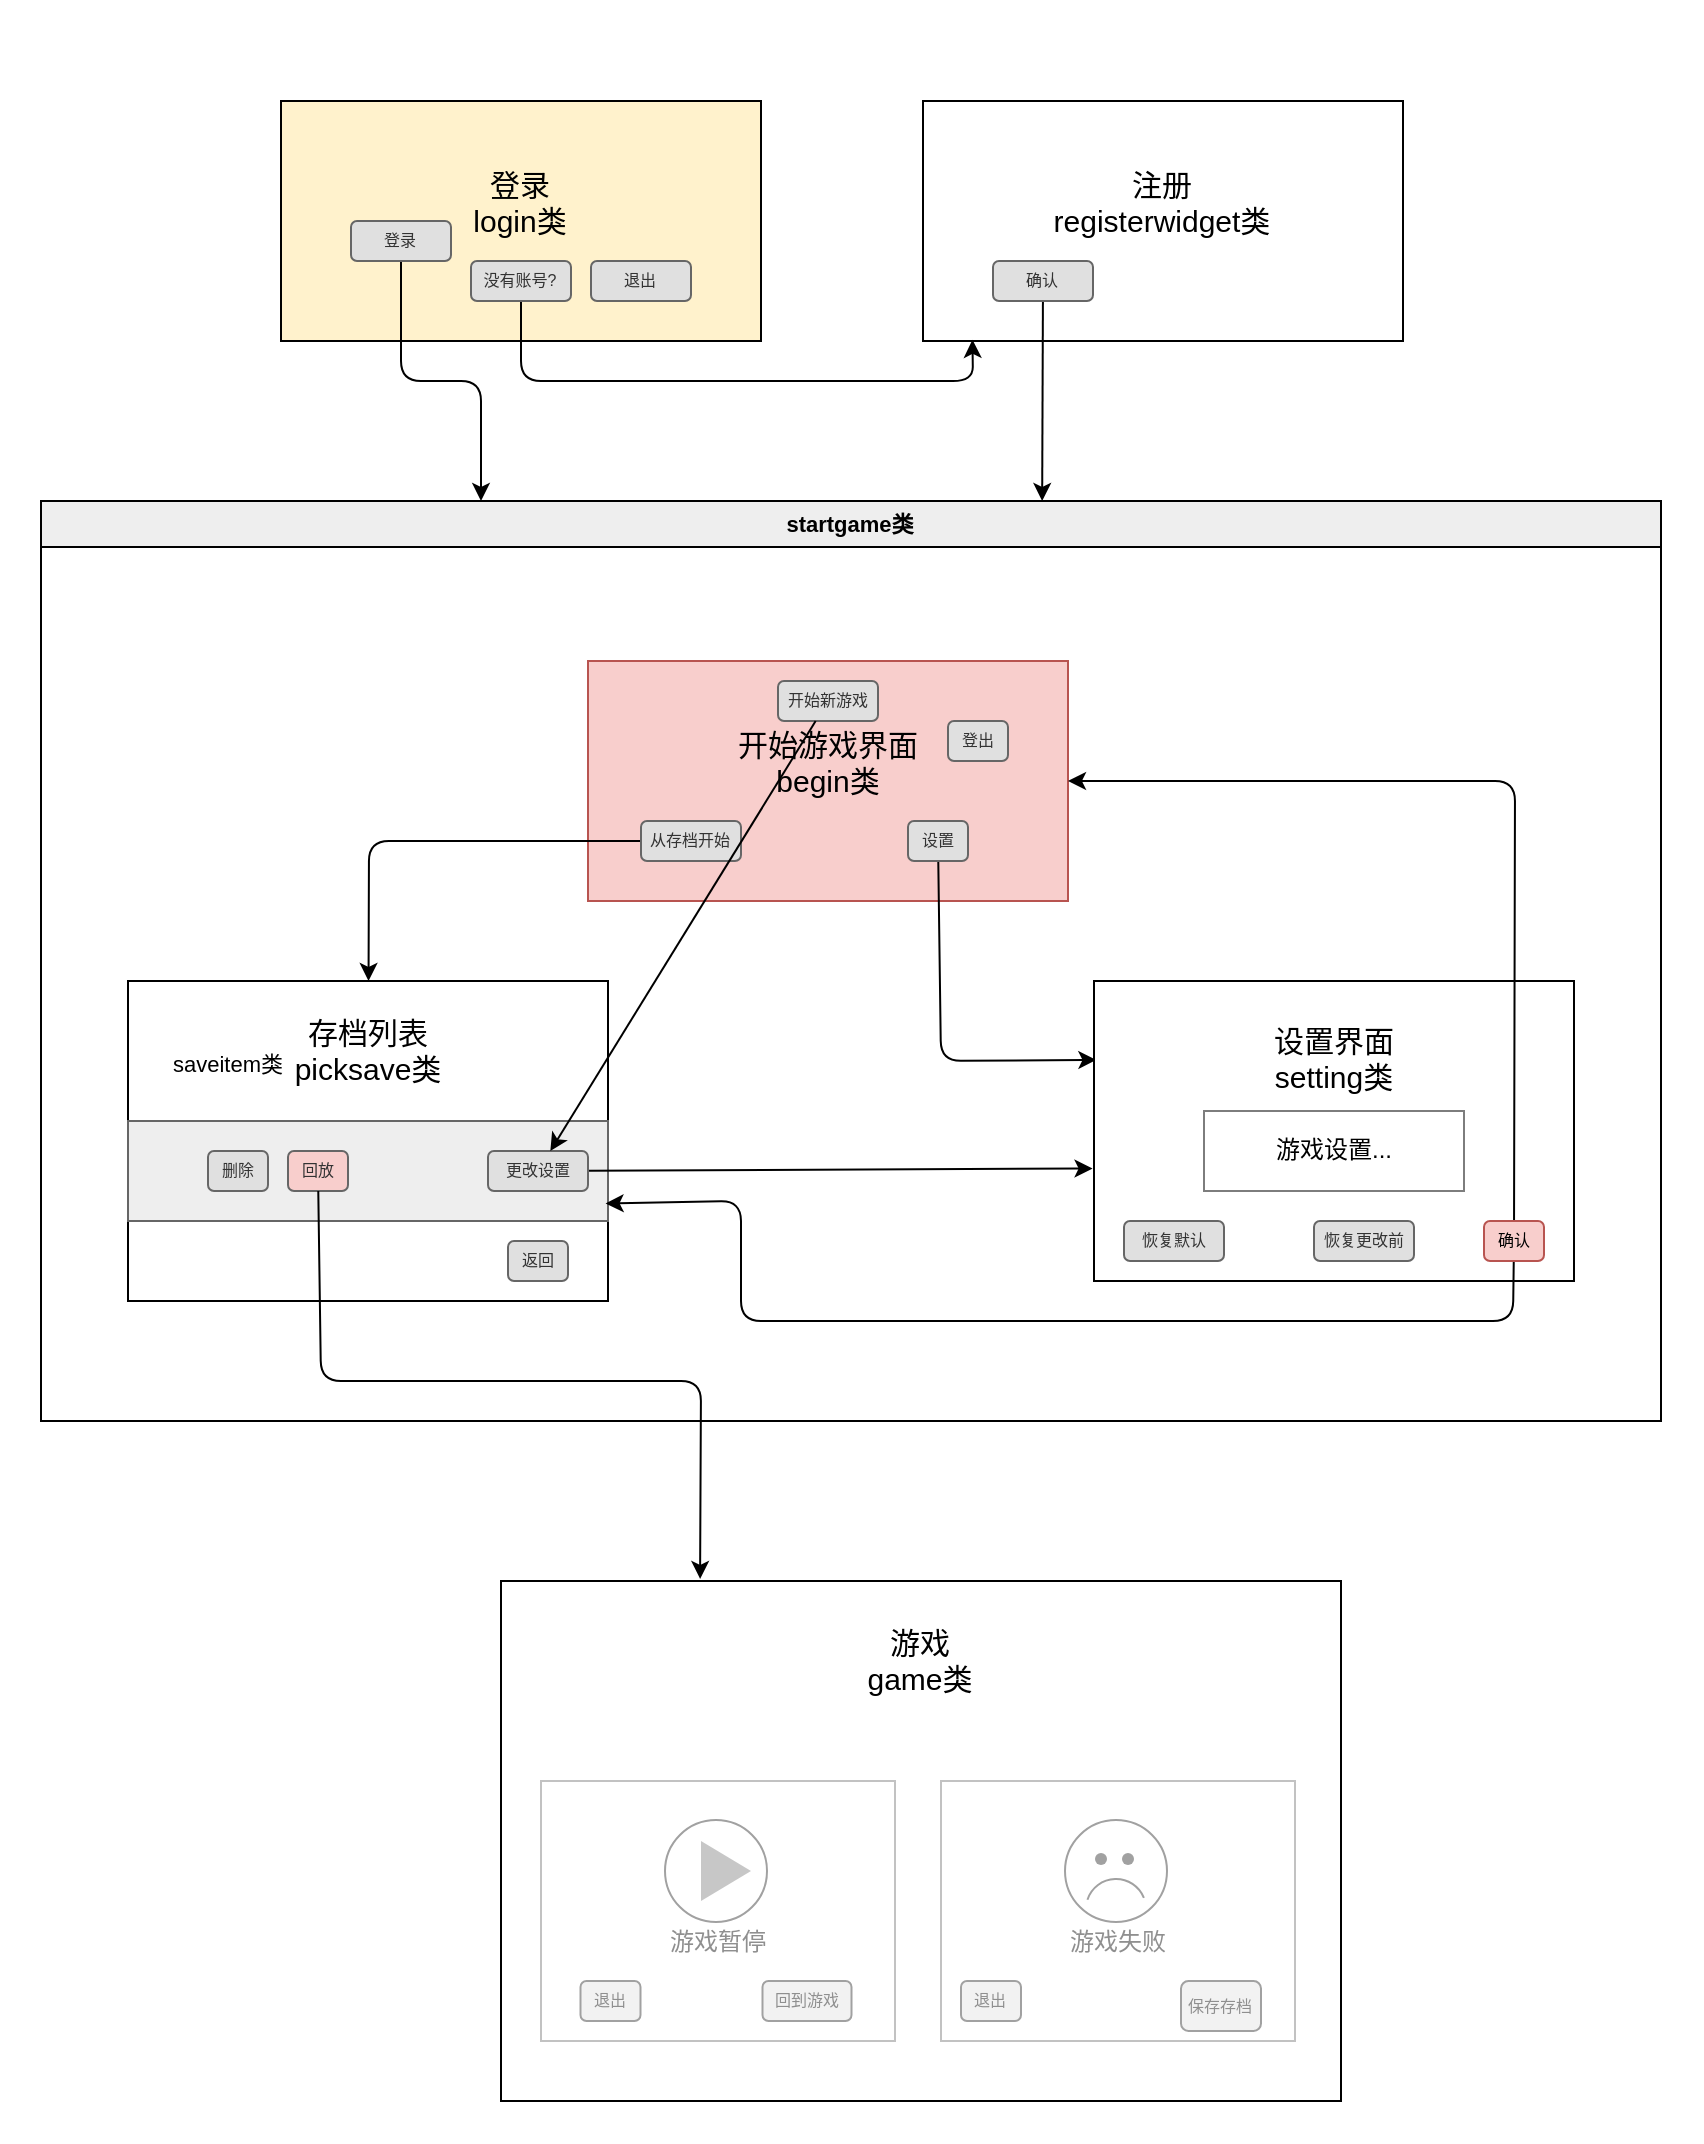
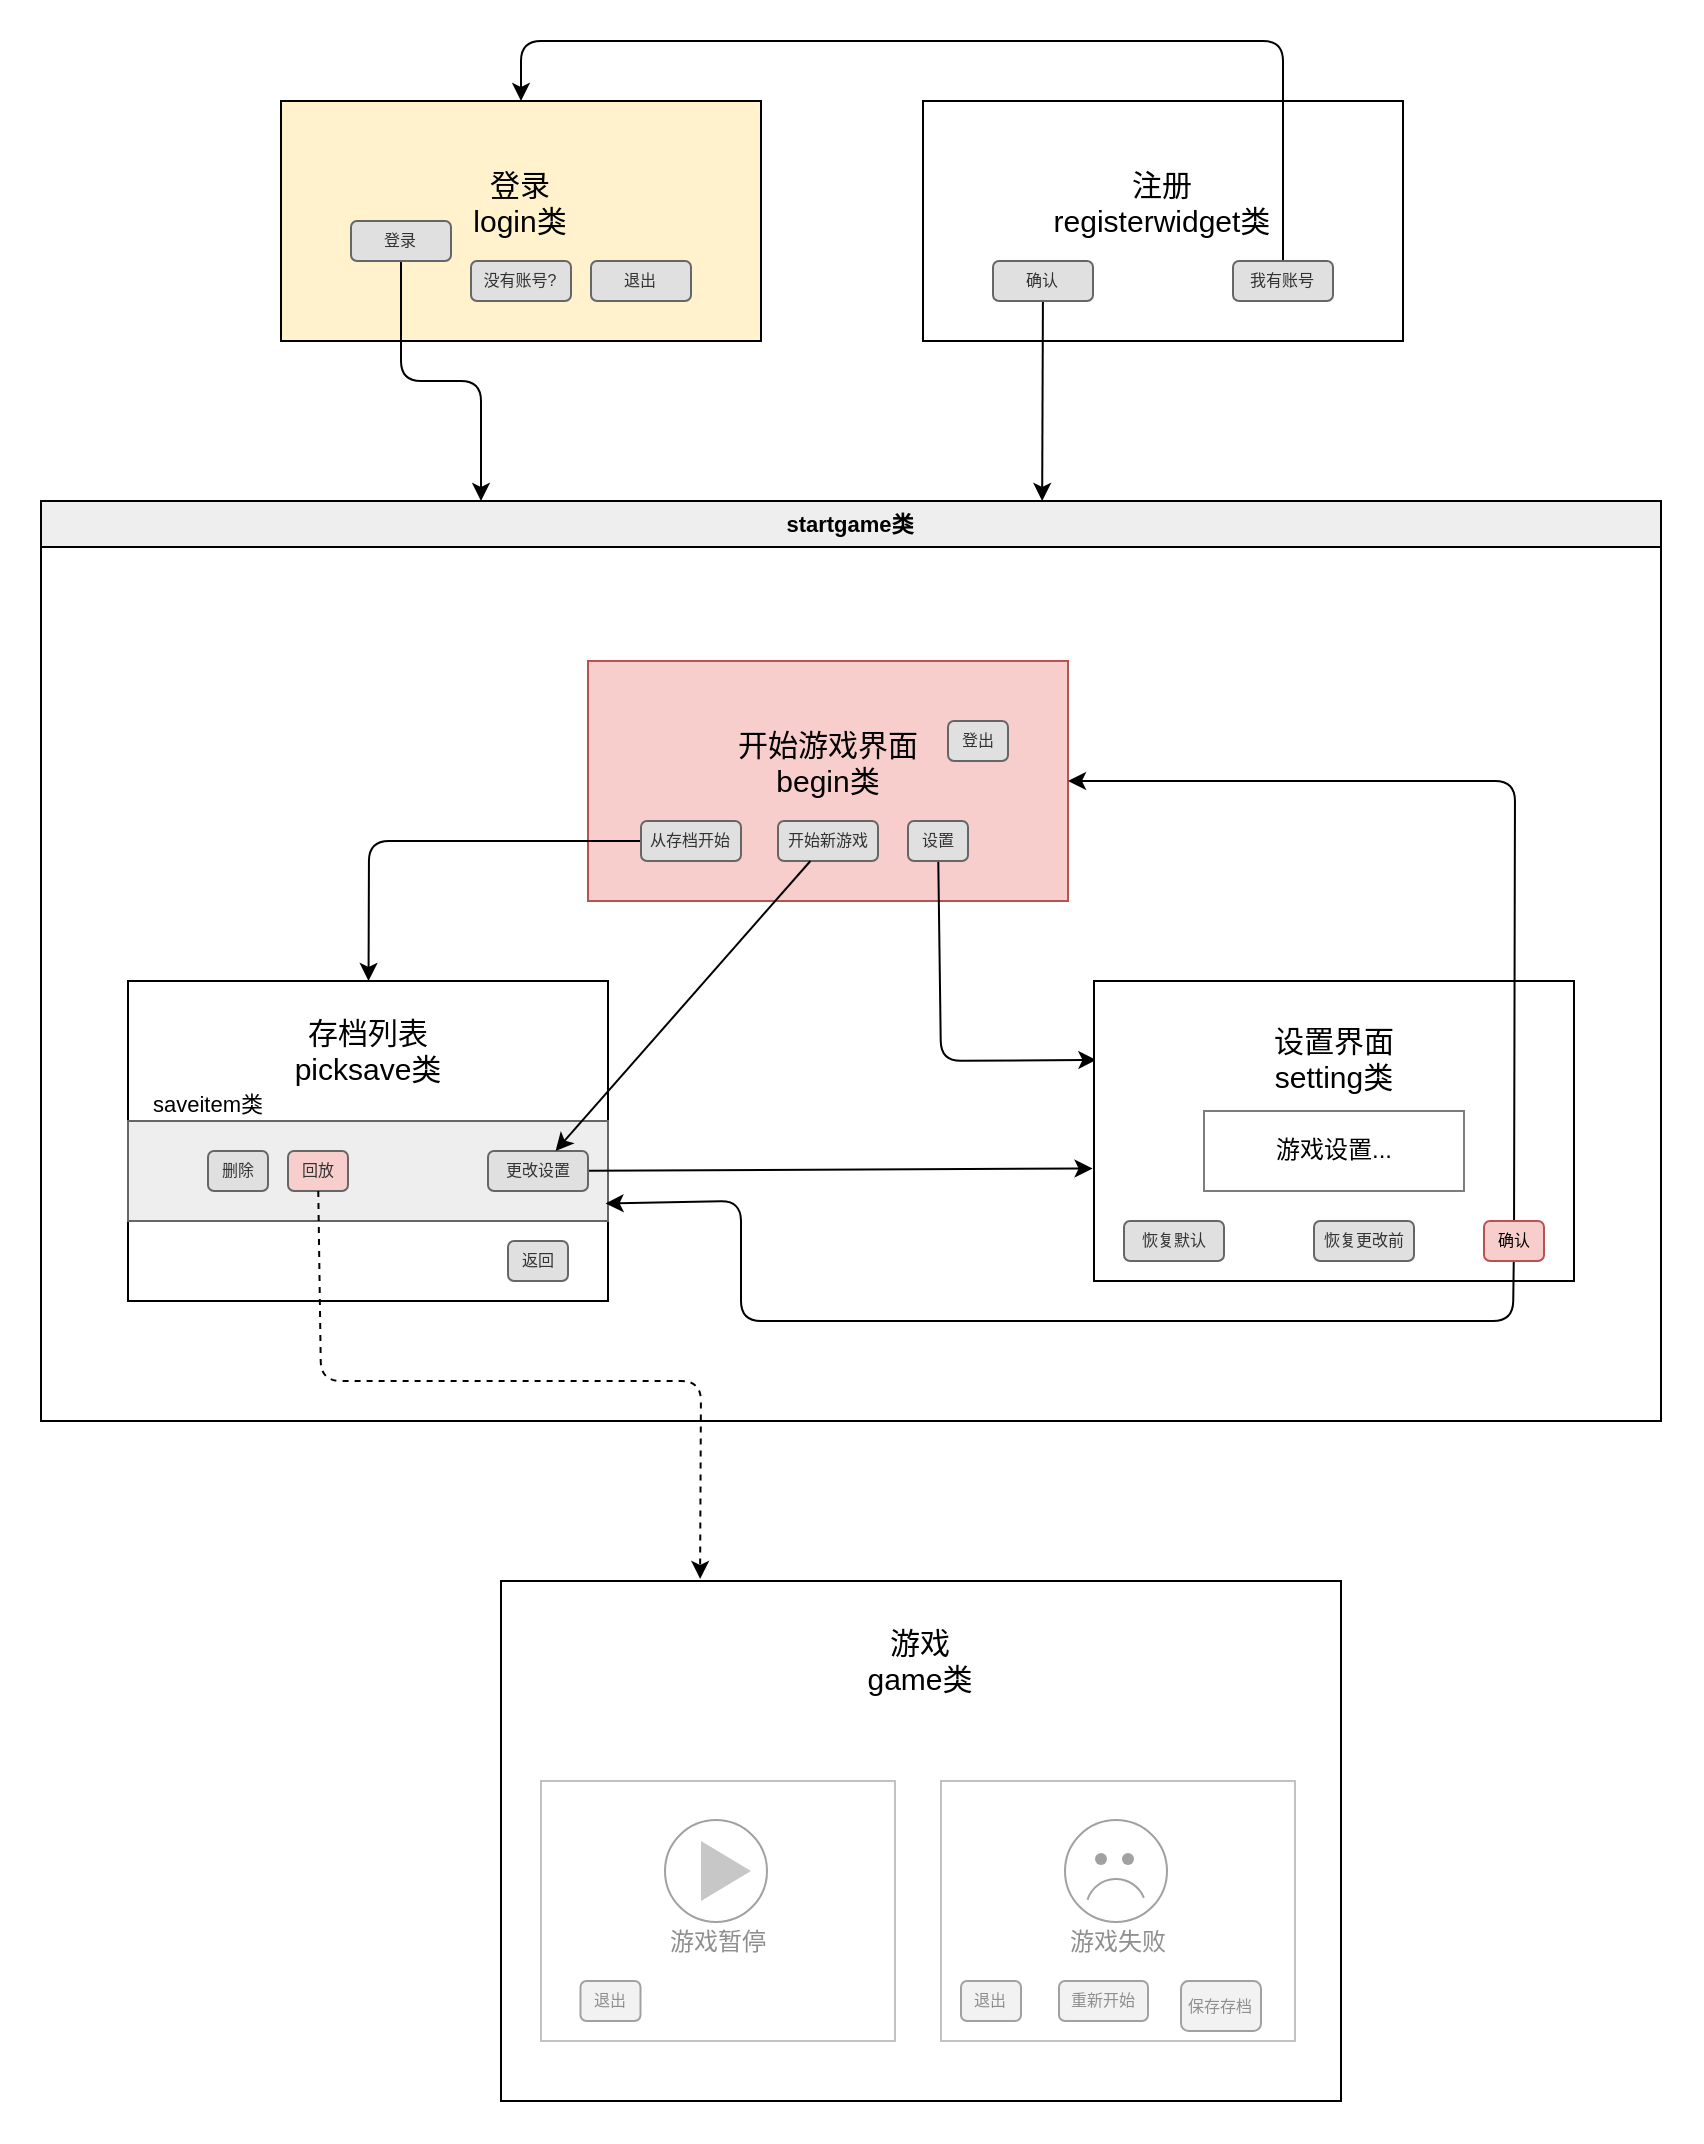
none -> (989, 41)
none -> (1283, 281)
(722, 381) -> none
(828, 701) -> (828, 841)
(228, 1061) -> (208, 1101)
(435, 1381) -> (435, 1381)
(807, 2001) -> none
none -> (1104, 2001)
